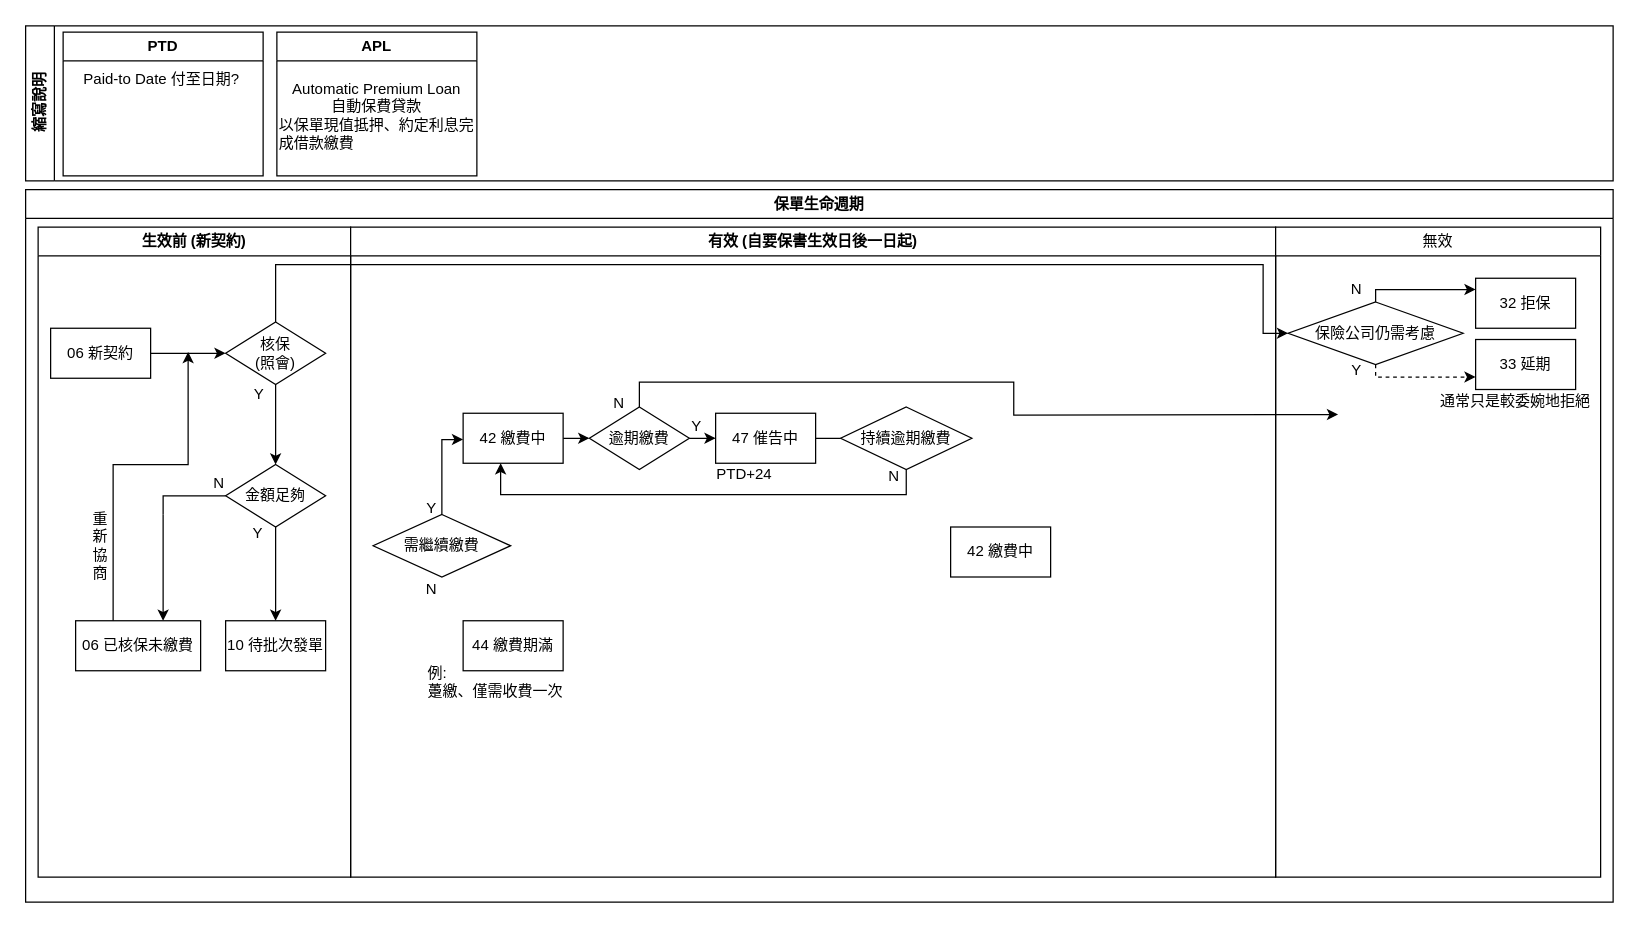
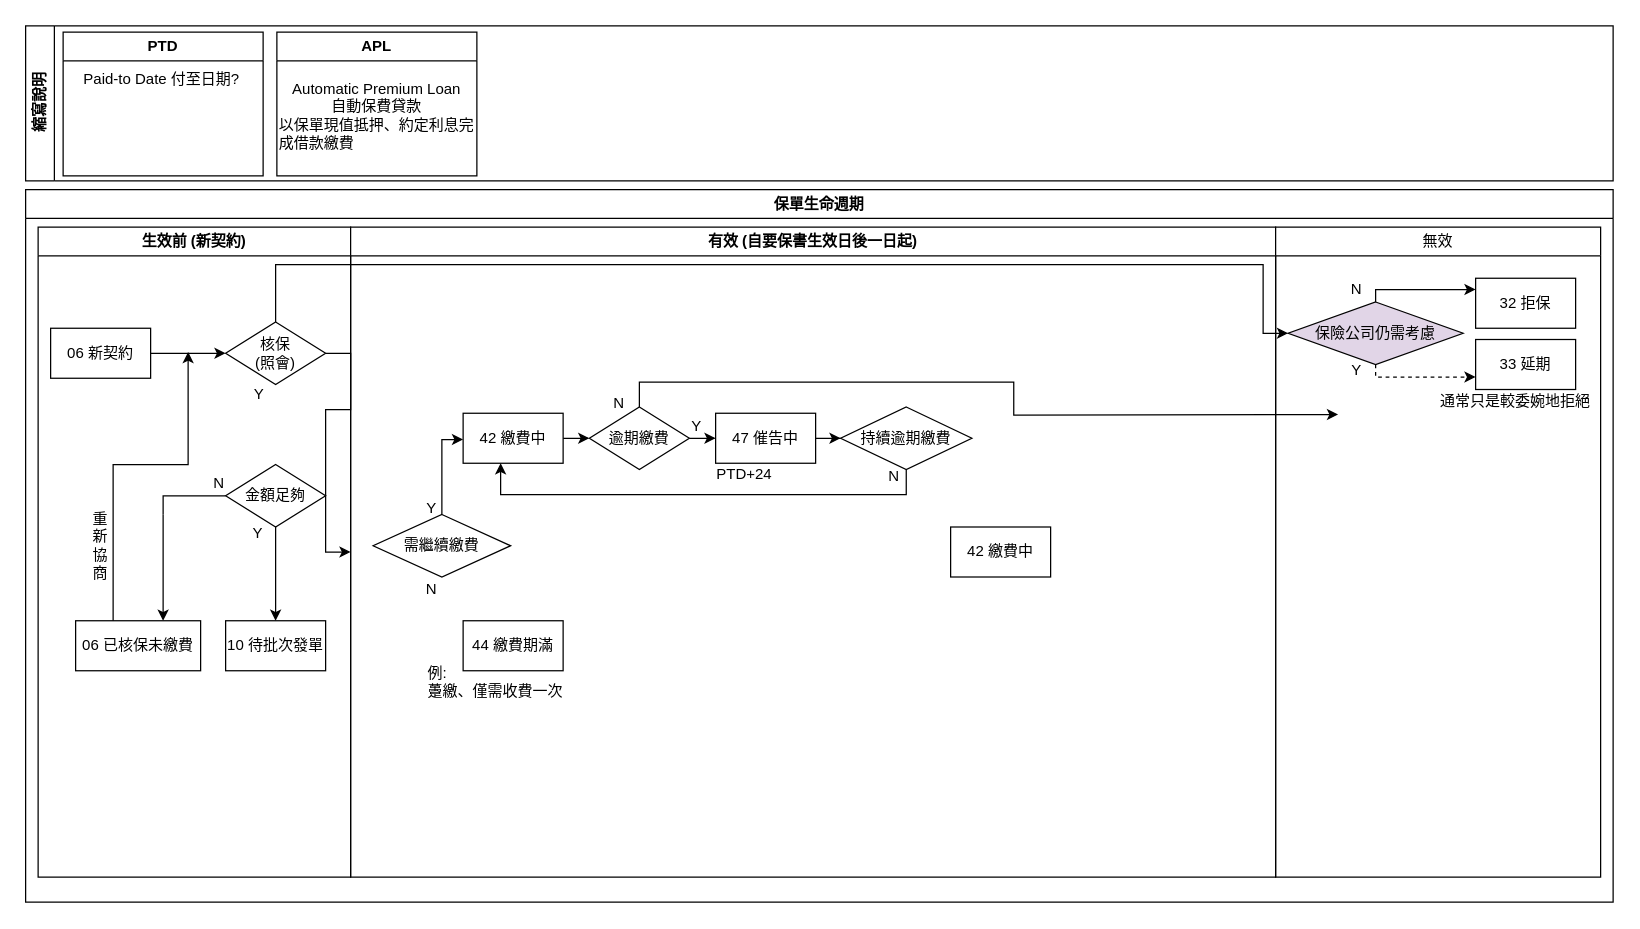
(1376, 333) -> (1376, 333)
(276, 420) -> (326, 479)
(834, 438) -> (831, 438)
